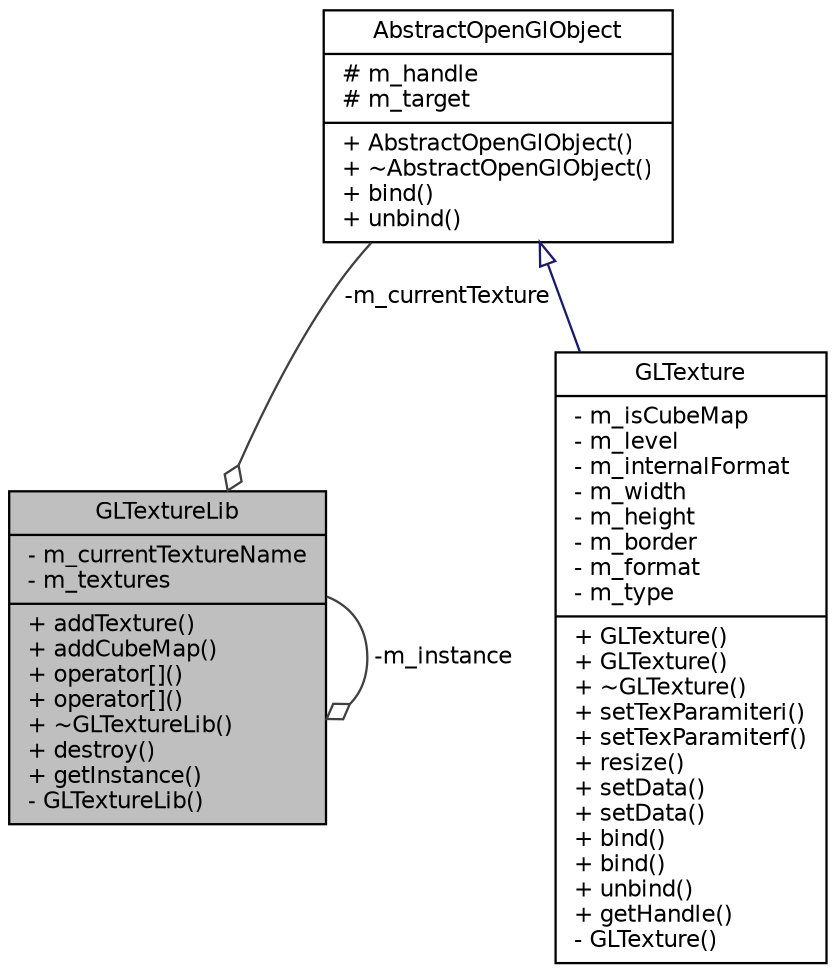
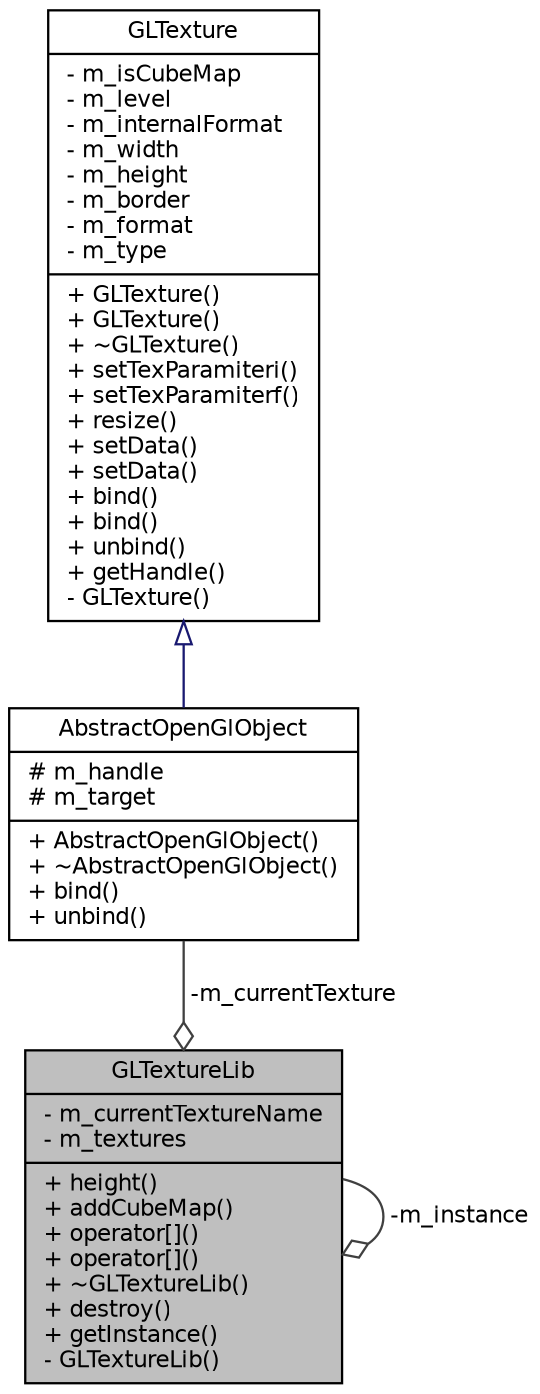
(564, 308) -> (184, 676)
(111, 624) -> (101, 1184)
